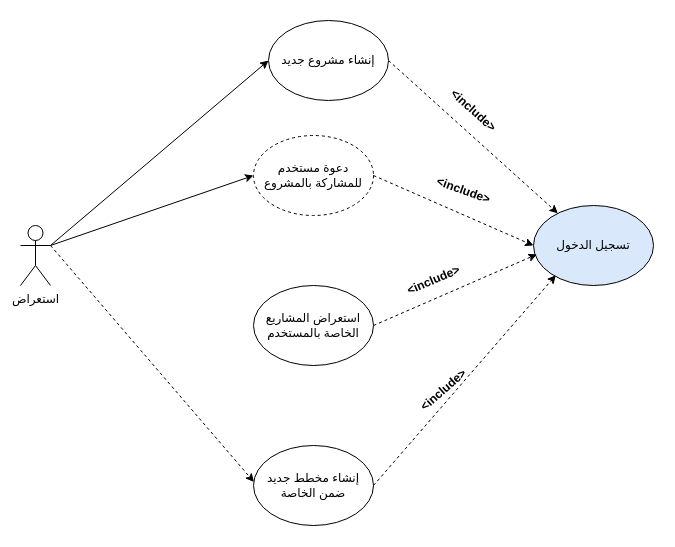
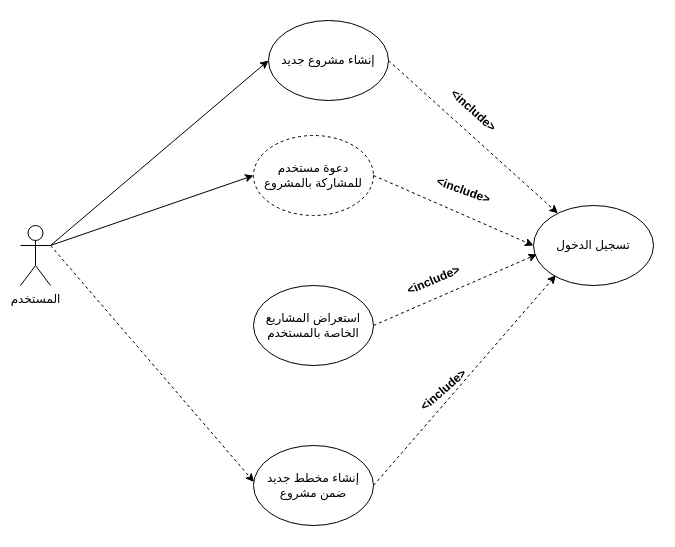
(594, 246) -> (594, 246)
(36, 300) -> (36, 300)
(314, 486) -> (314, 486)
